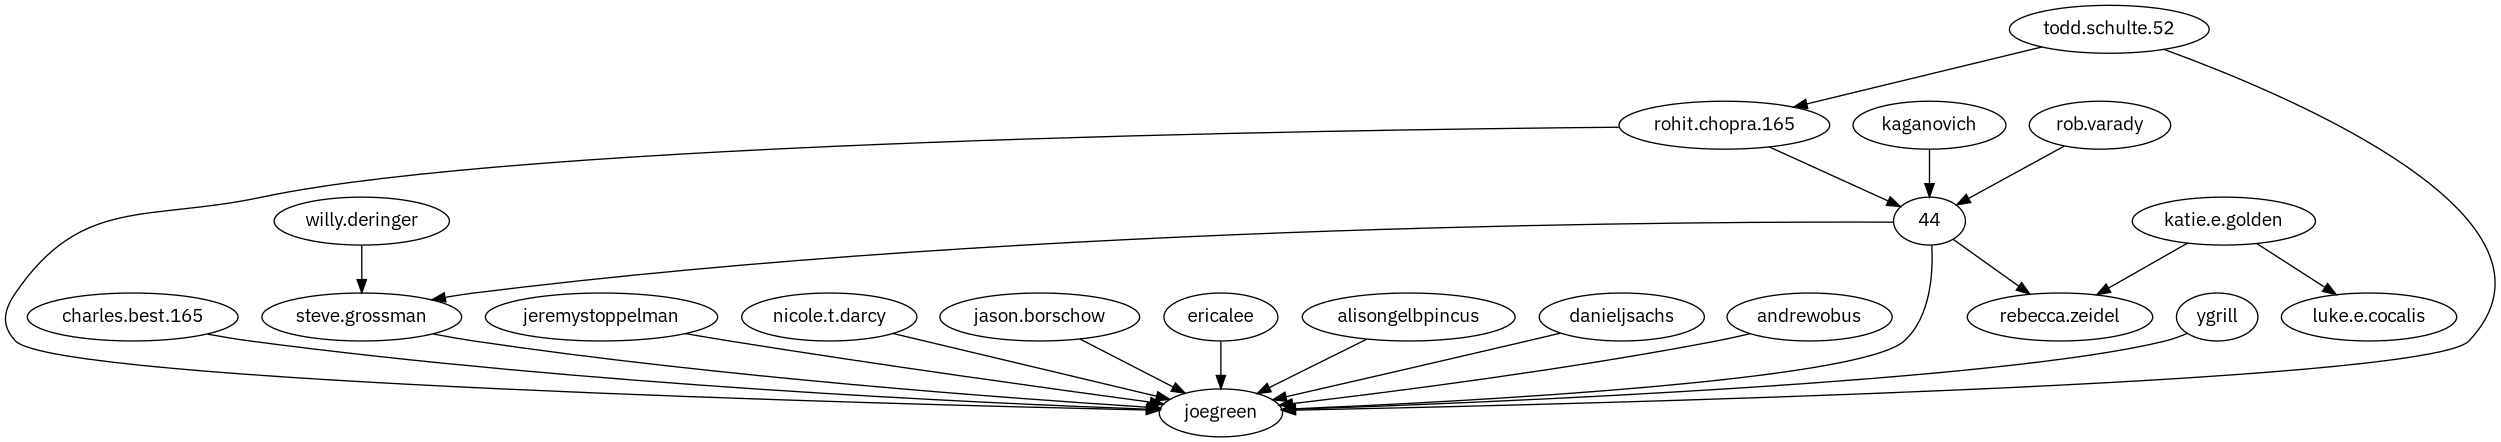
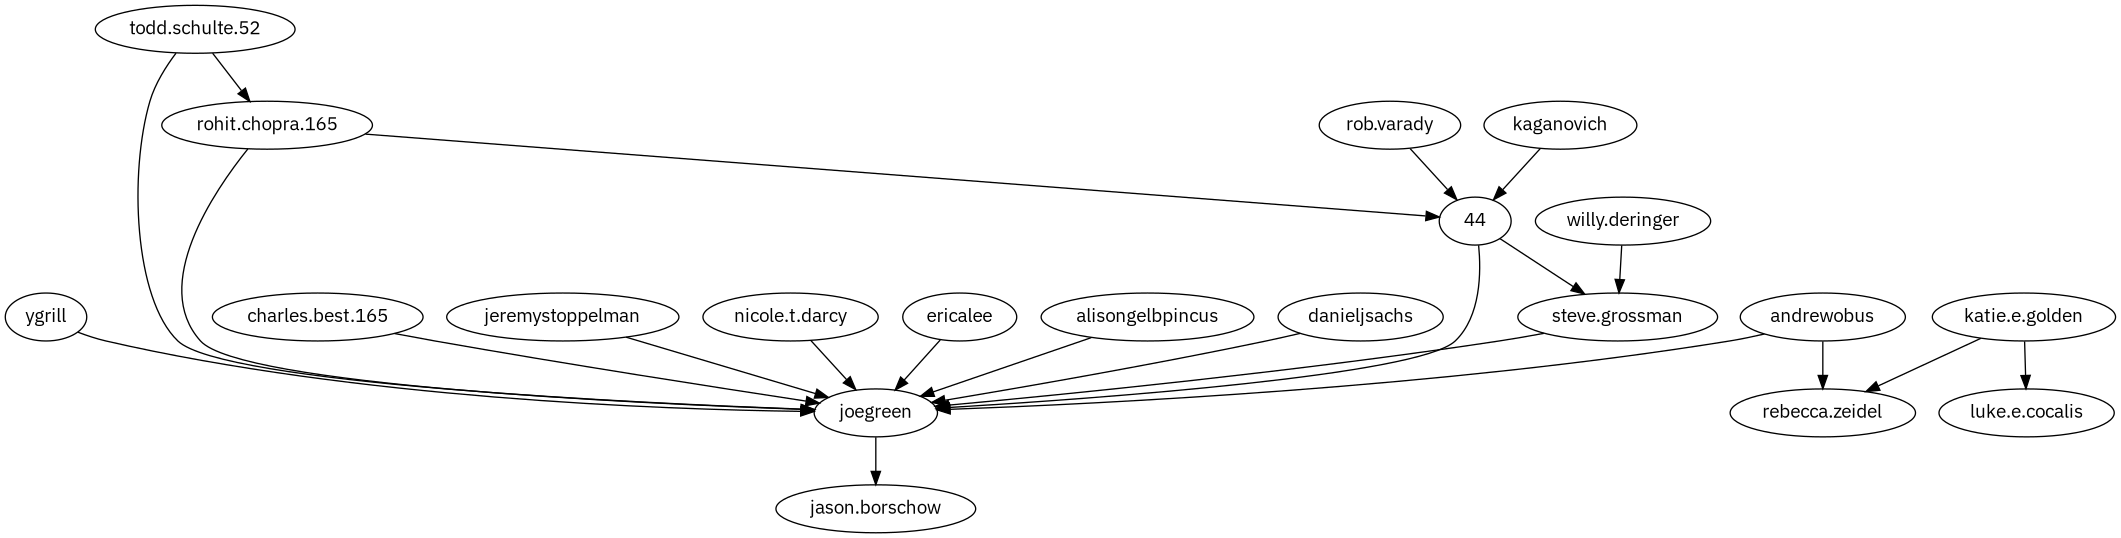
(1986, 263) -> (1823, 358)
(1127, 363) -> (876, 454)
